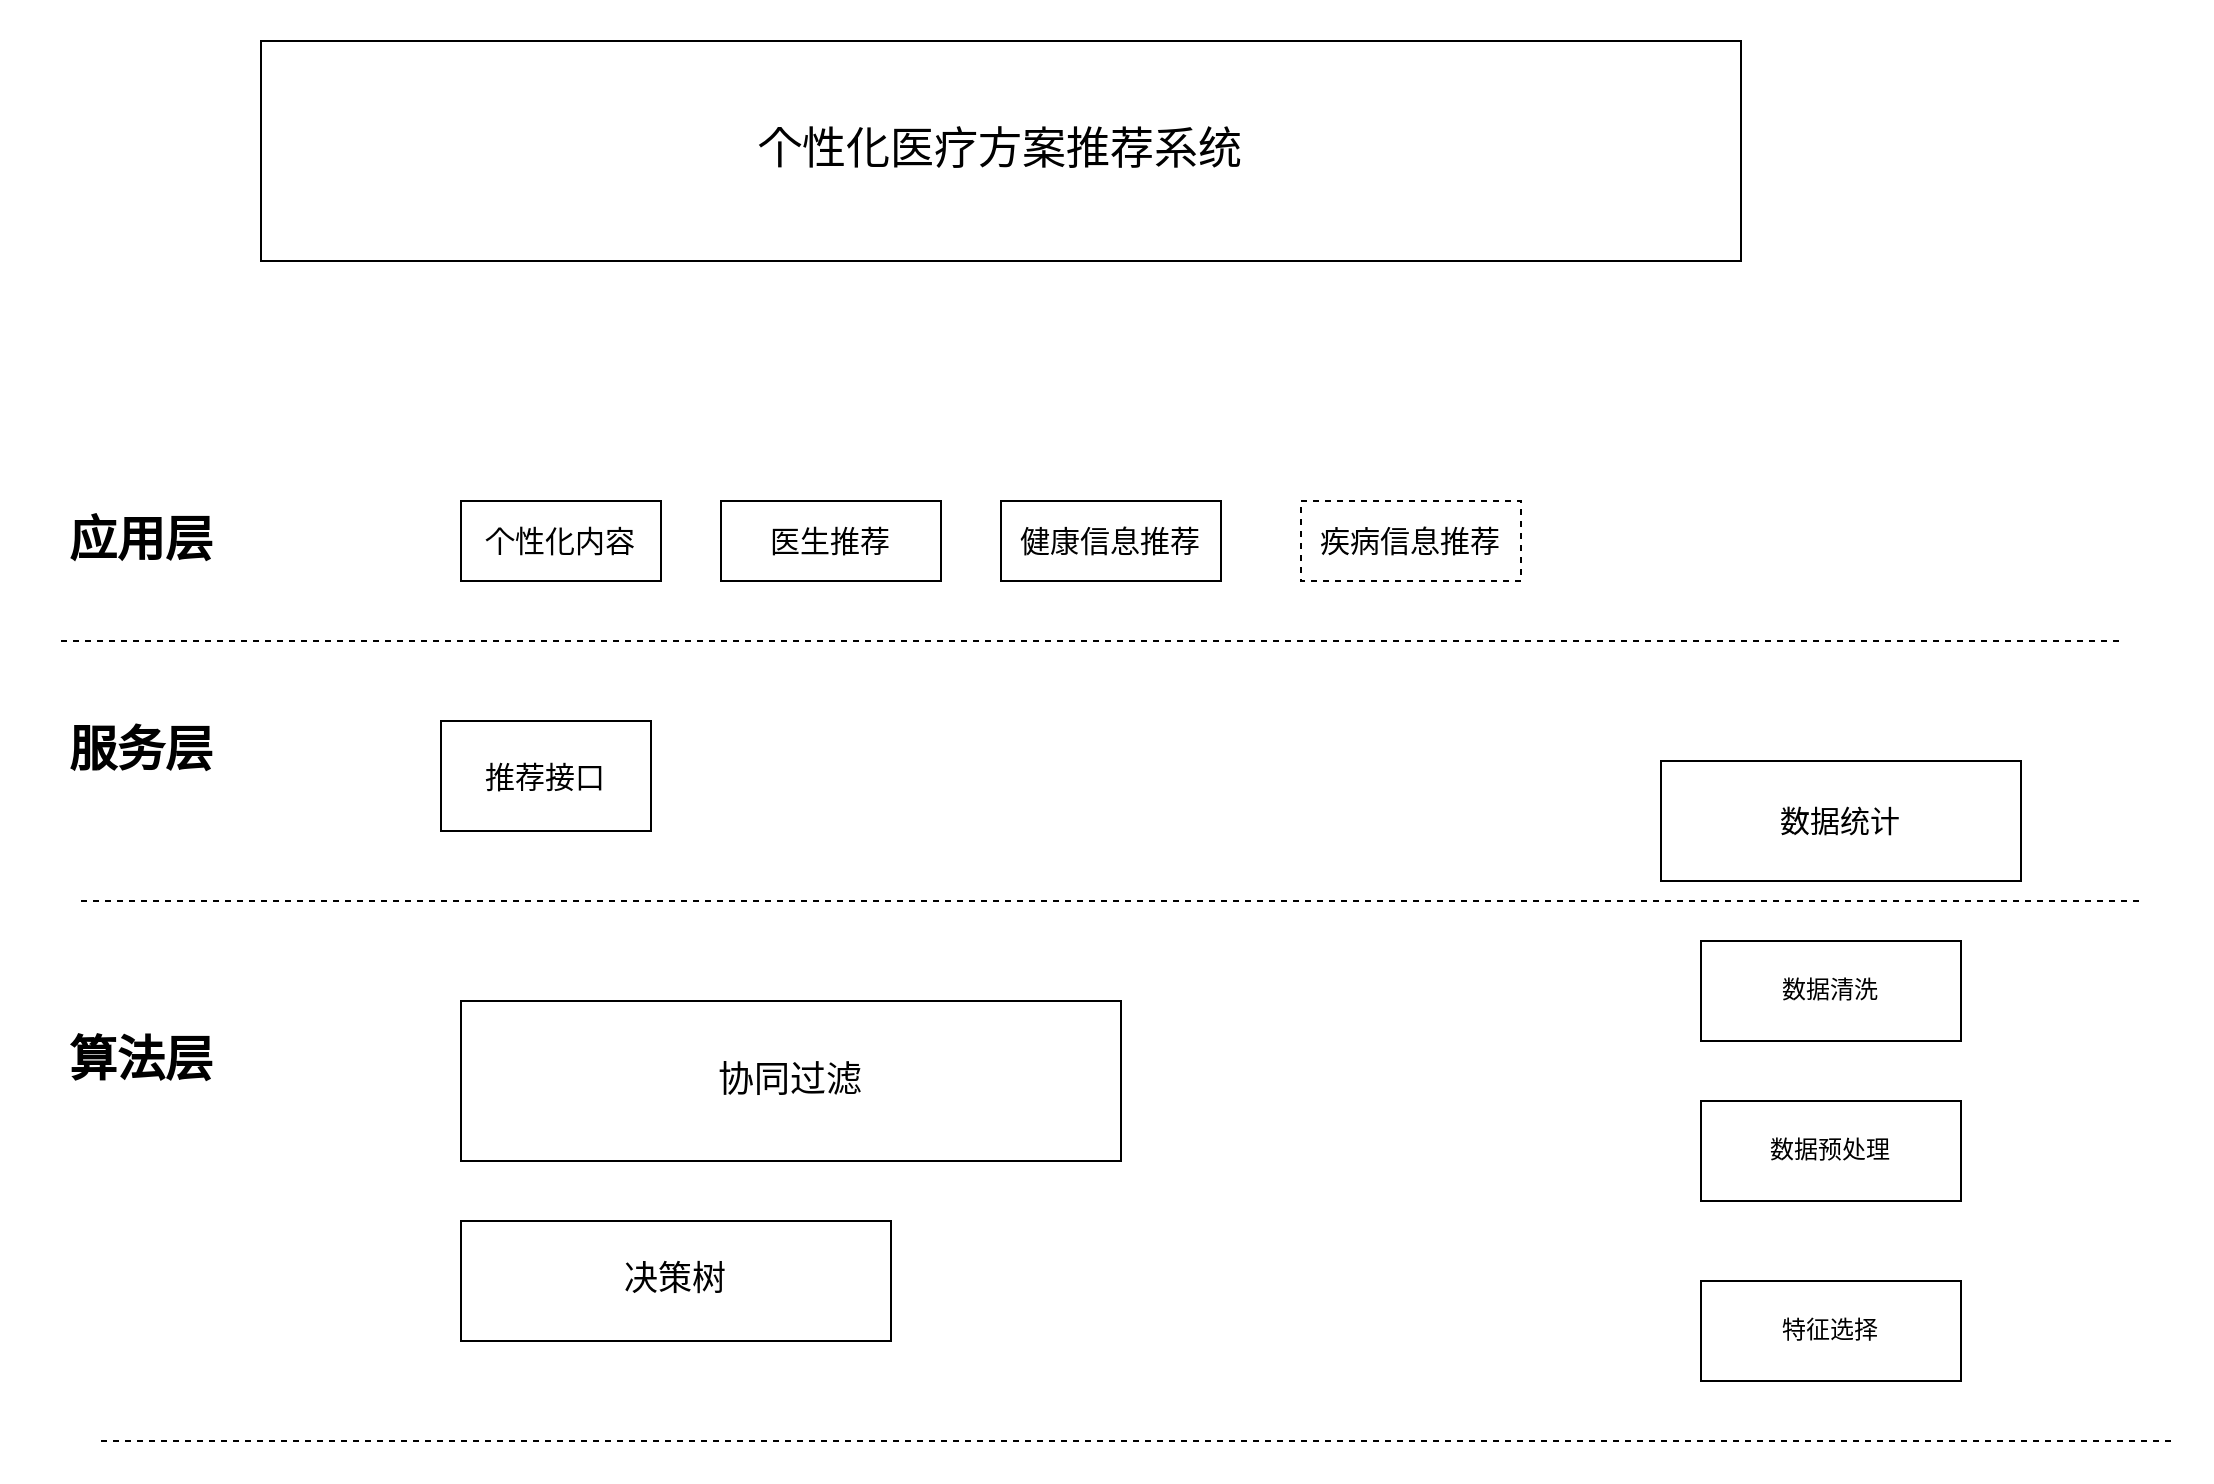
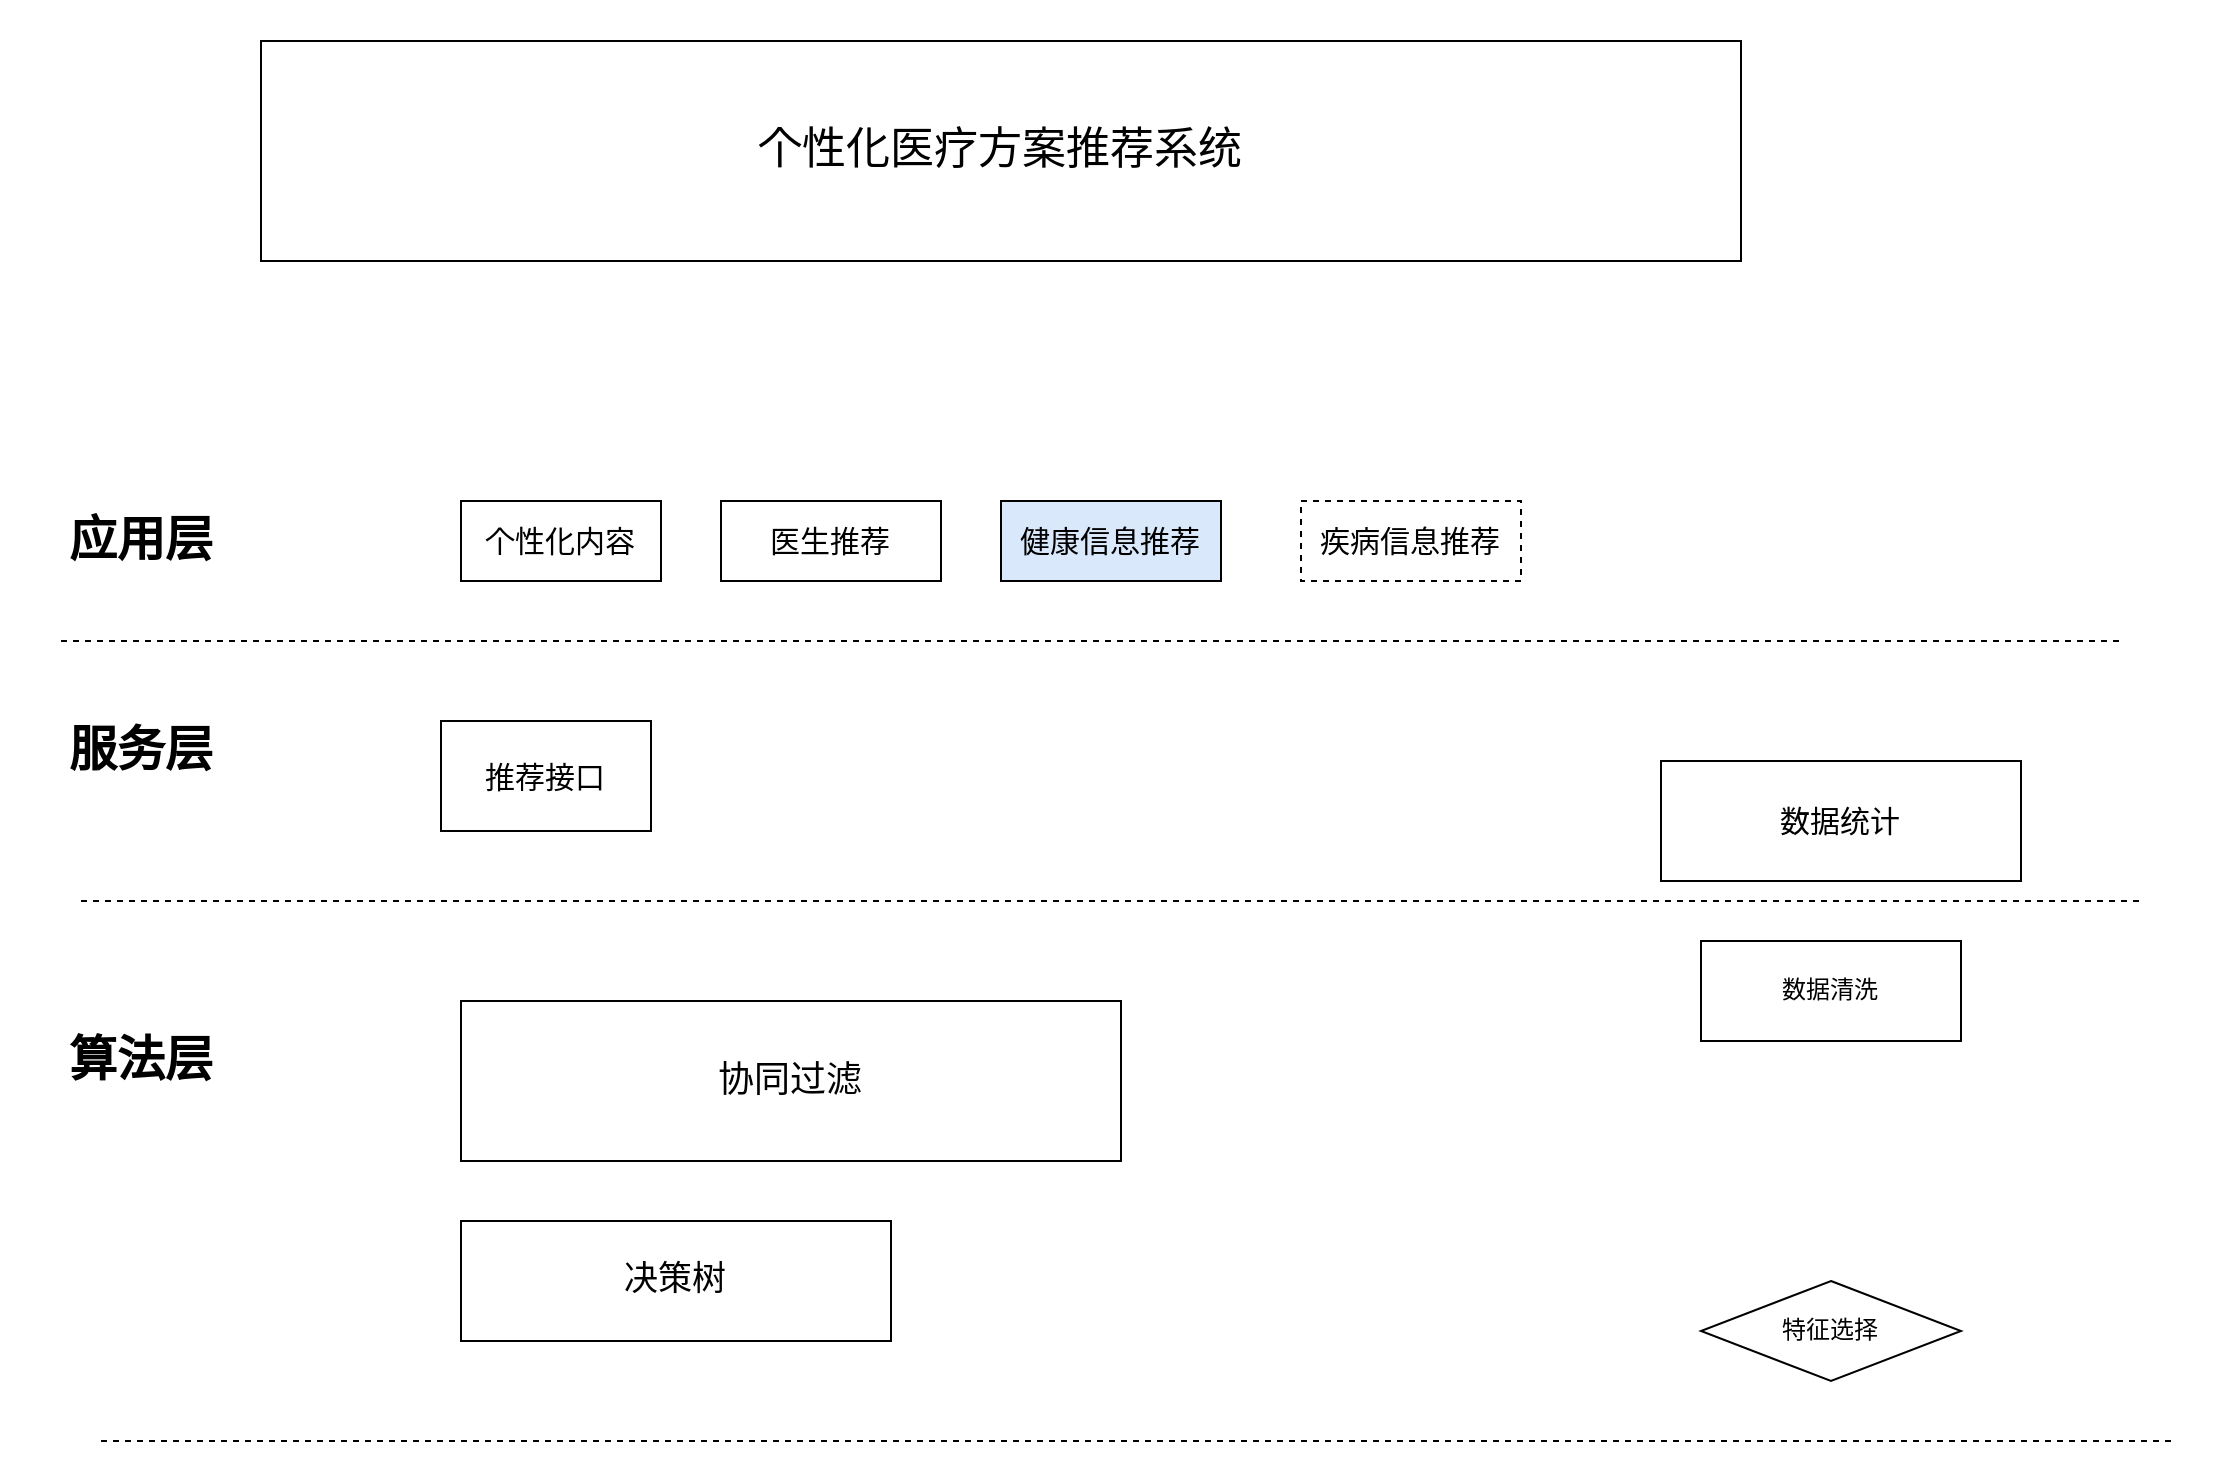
(1111, 541) -> (1111, 541)
(1831, 1151) -> none
(1831, 1331) -> (1831, 1331)
